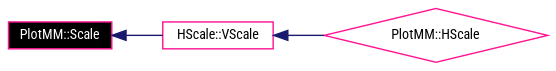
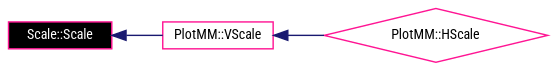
(60, 35) -> (60, 35)
(218, 35) -> (218, 35)
